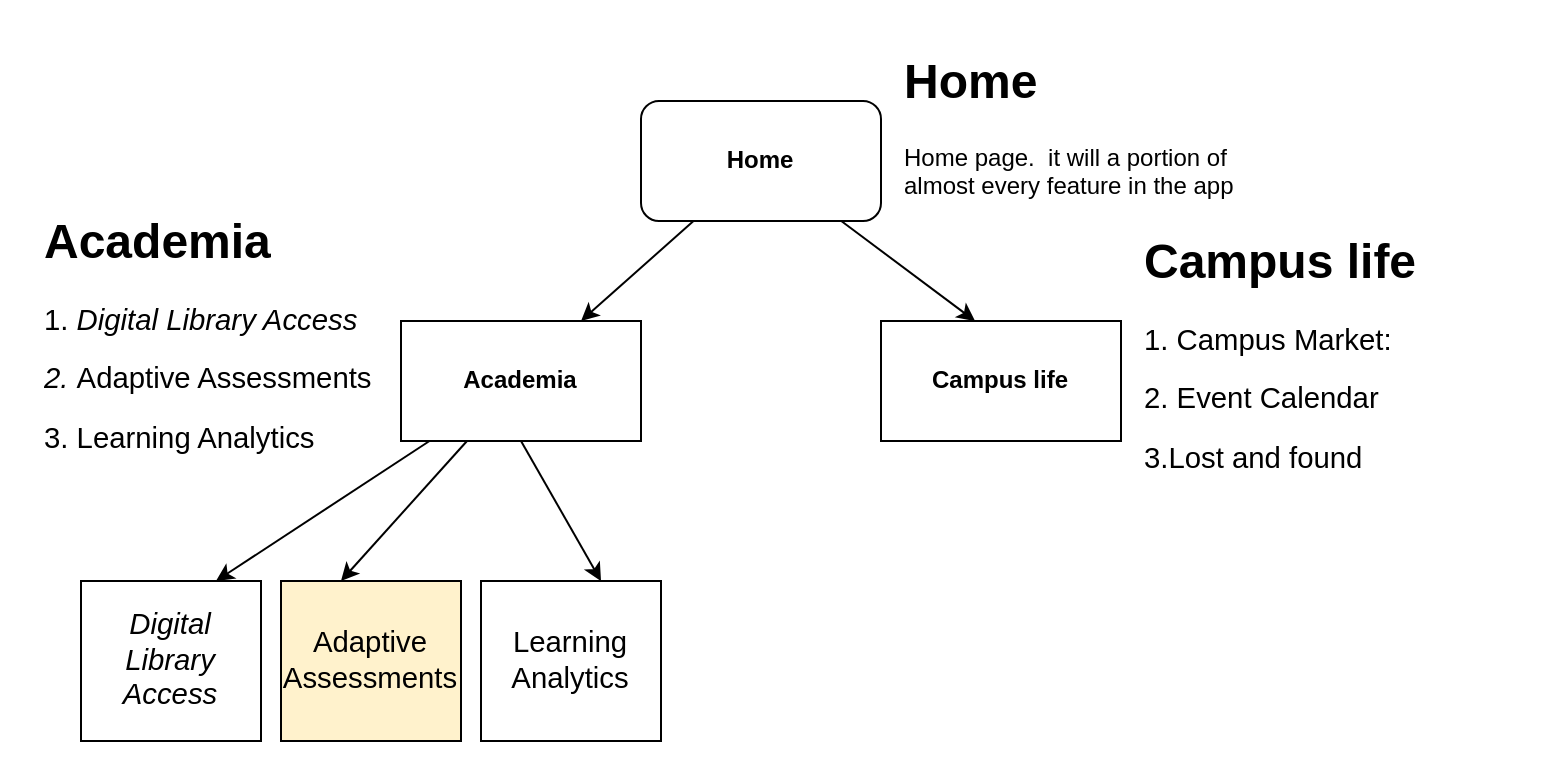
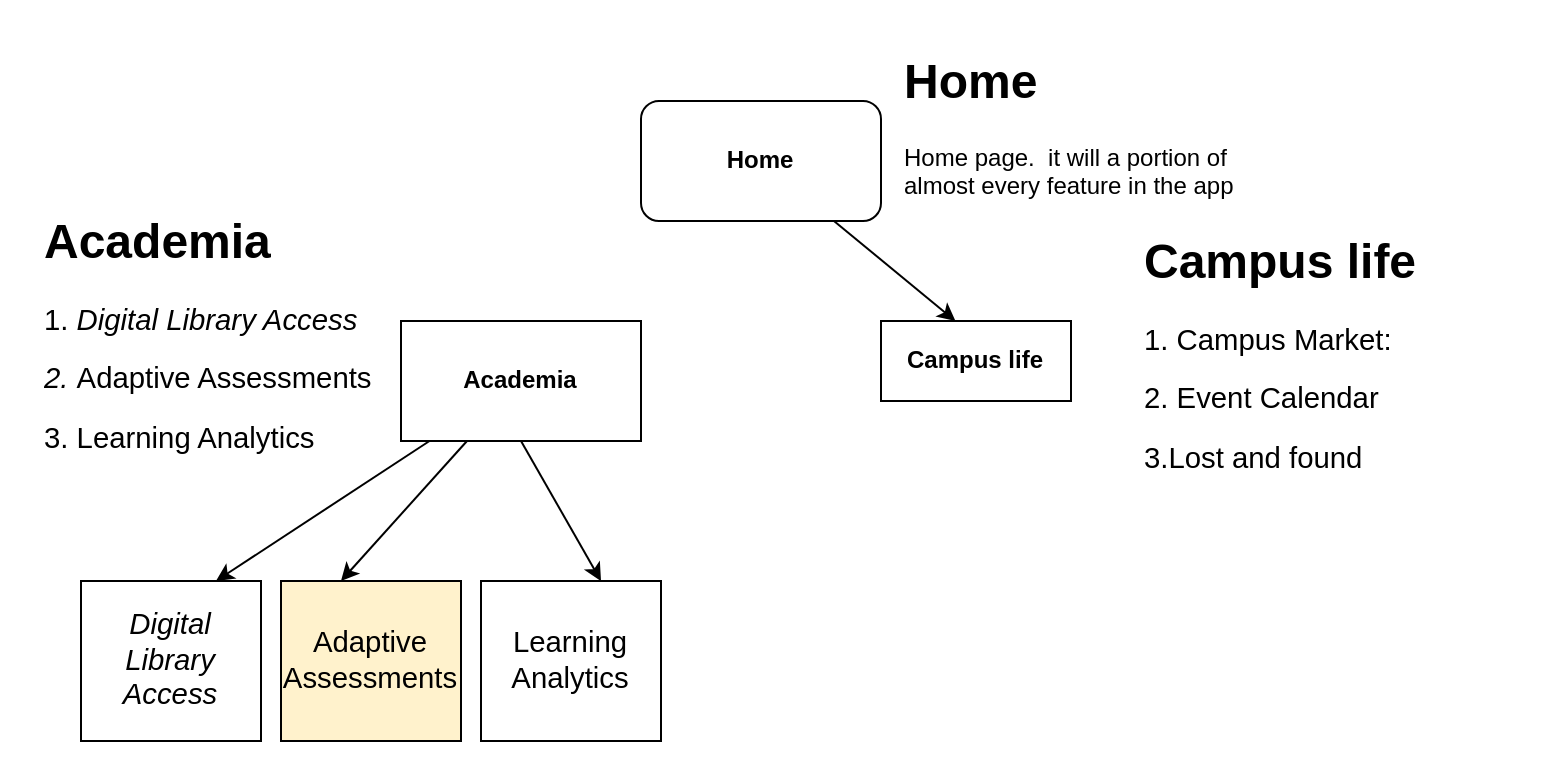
(642, 266) -> none
(1001, 381) -> (976, 361)
